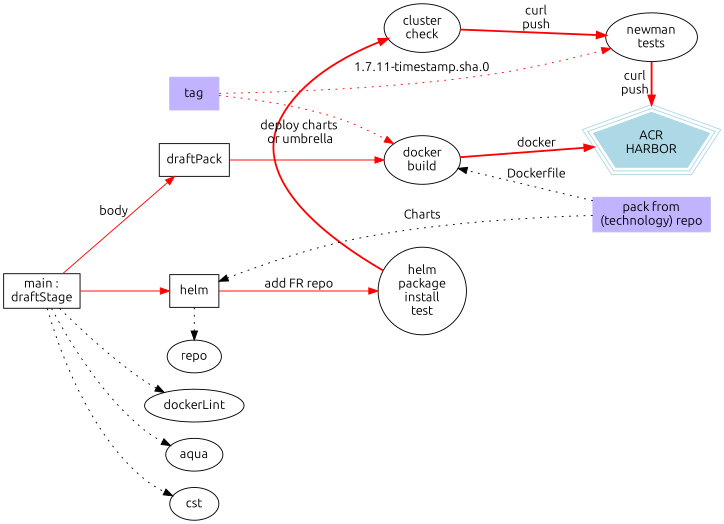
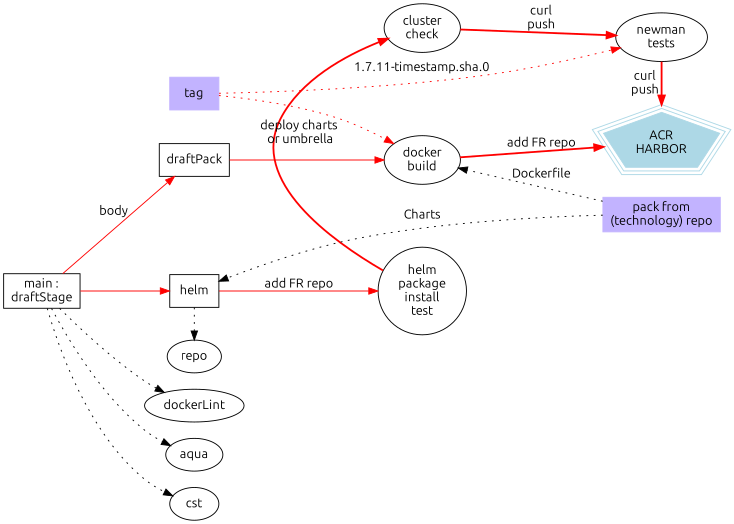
(536, 143) -> (541, 143)
